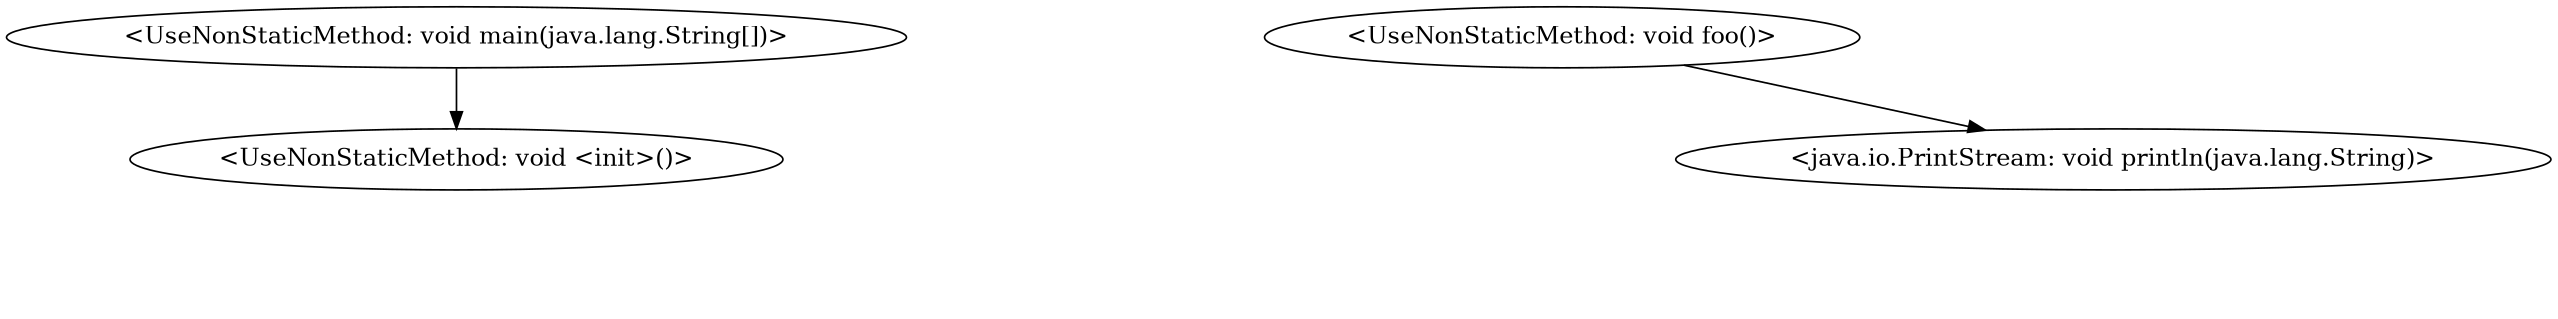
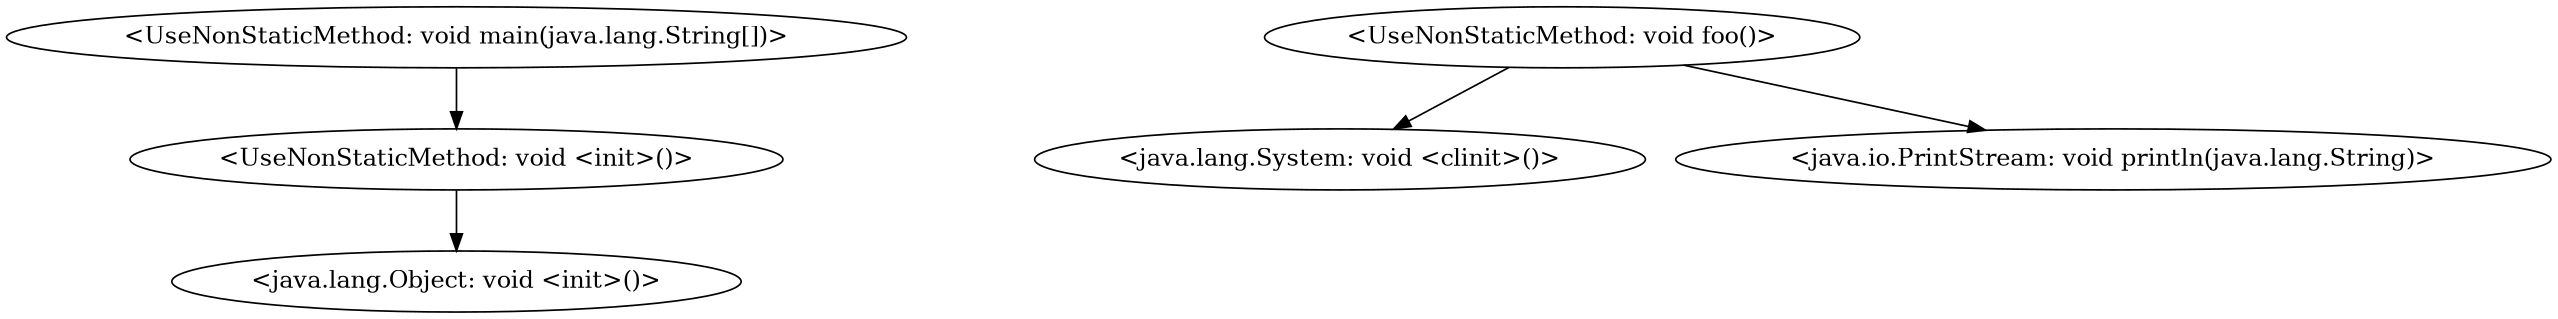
none -> (1340, 159)
none -> (456, 282)
